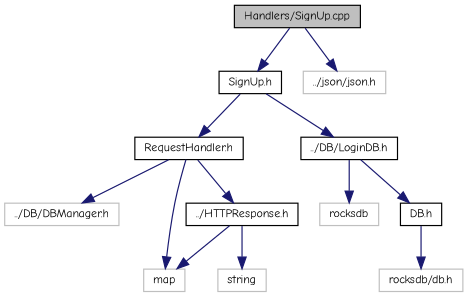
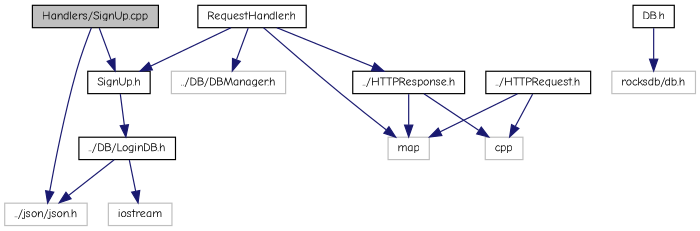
none -> (538, 82)
(224, 111) -> (191, 47)
(380, 177) -> (91, 178)
(349, 214) -> (140, 214)
(242, 280) -> (504, 148)
